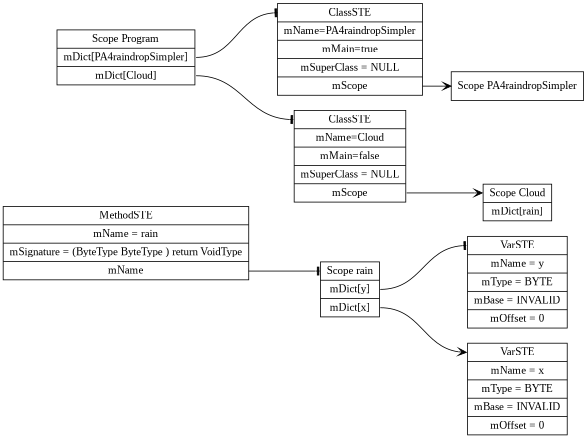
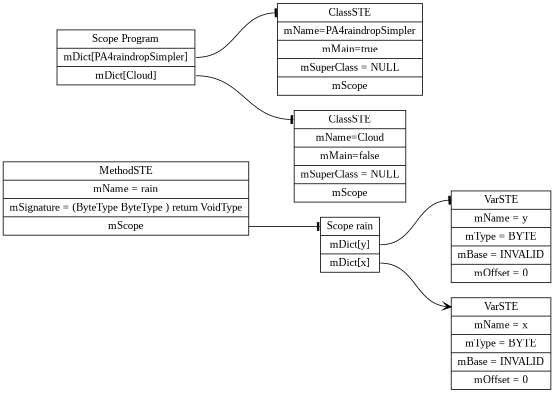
(517, 86) -> none
(517, 202) -> none
(126, 270) -> (126, 226)
